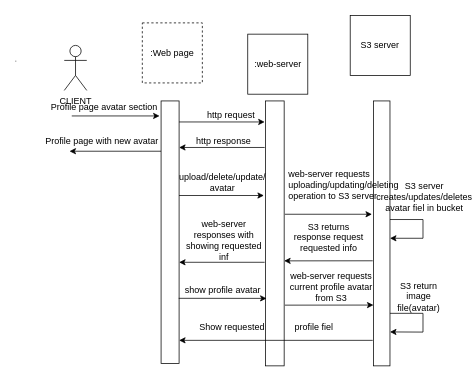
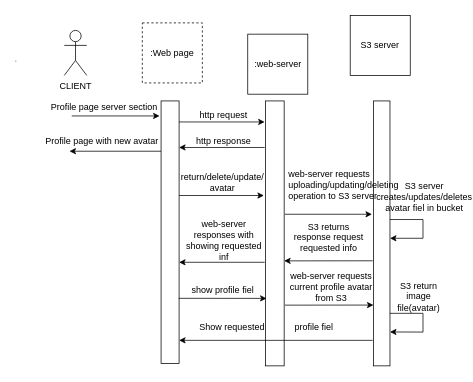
(75, 68) -> (75, 53)
(104, 108) -> (104, 108)
(230, 115) -> (223, 115)
(222, 183) -> (222, 183)
(223, 290) -> (223, 290)
